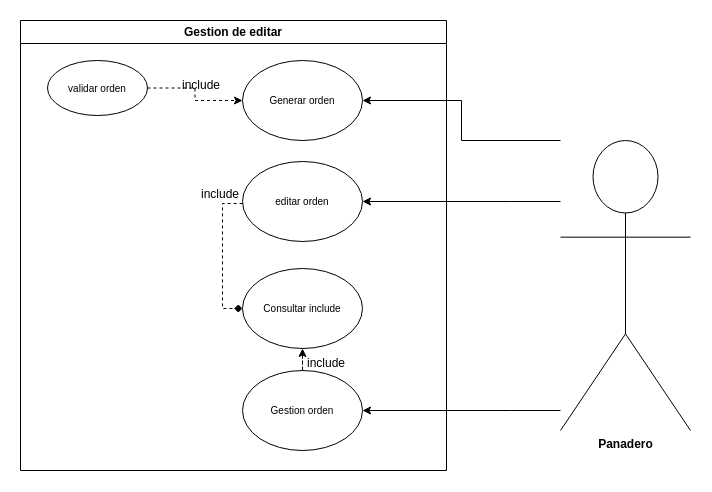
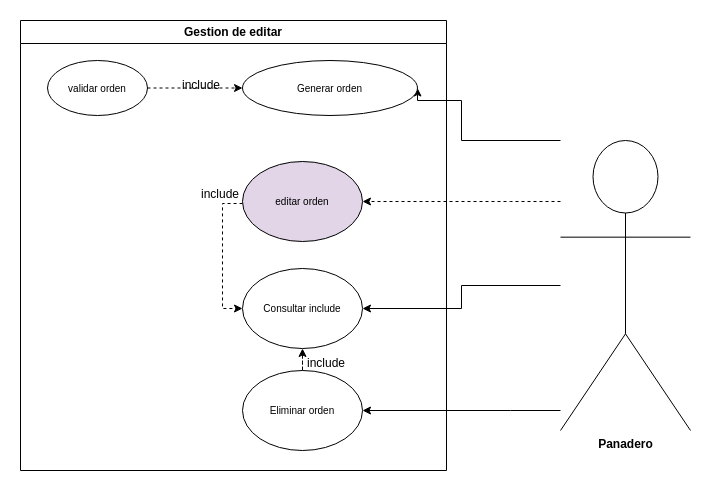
(303, 101) -> (330, 88)
(303, 202) -> (303, 202)
(464, 202) -> (464, 202)
none -> (462, 294)
(233, 309) -> (234, 309)
(303, 411) -> (303, 411)
